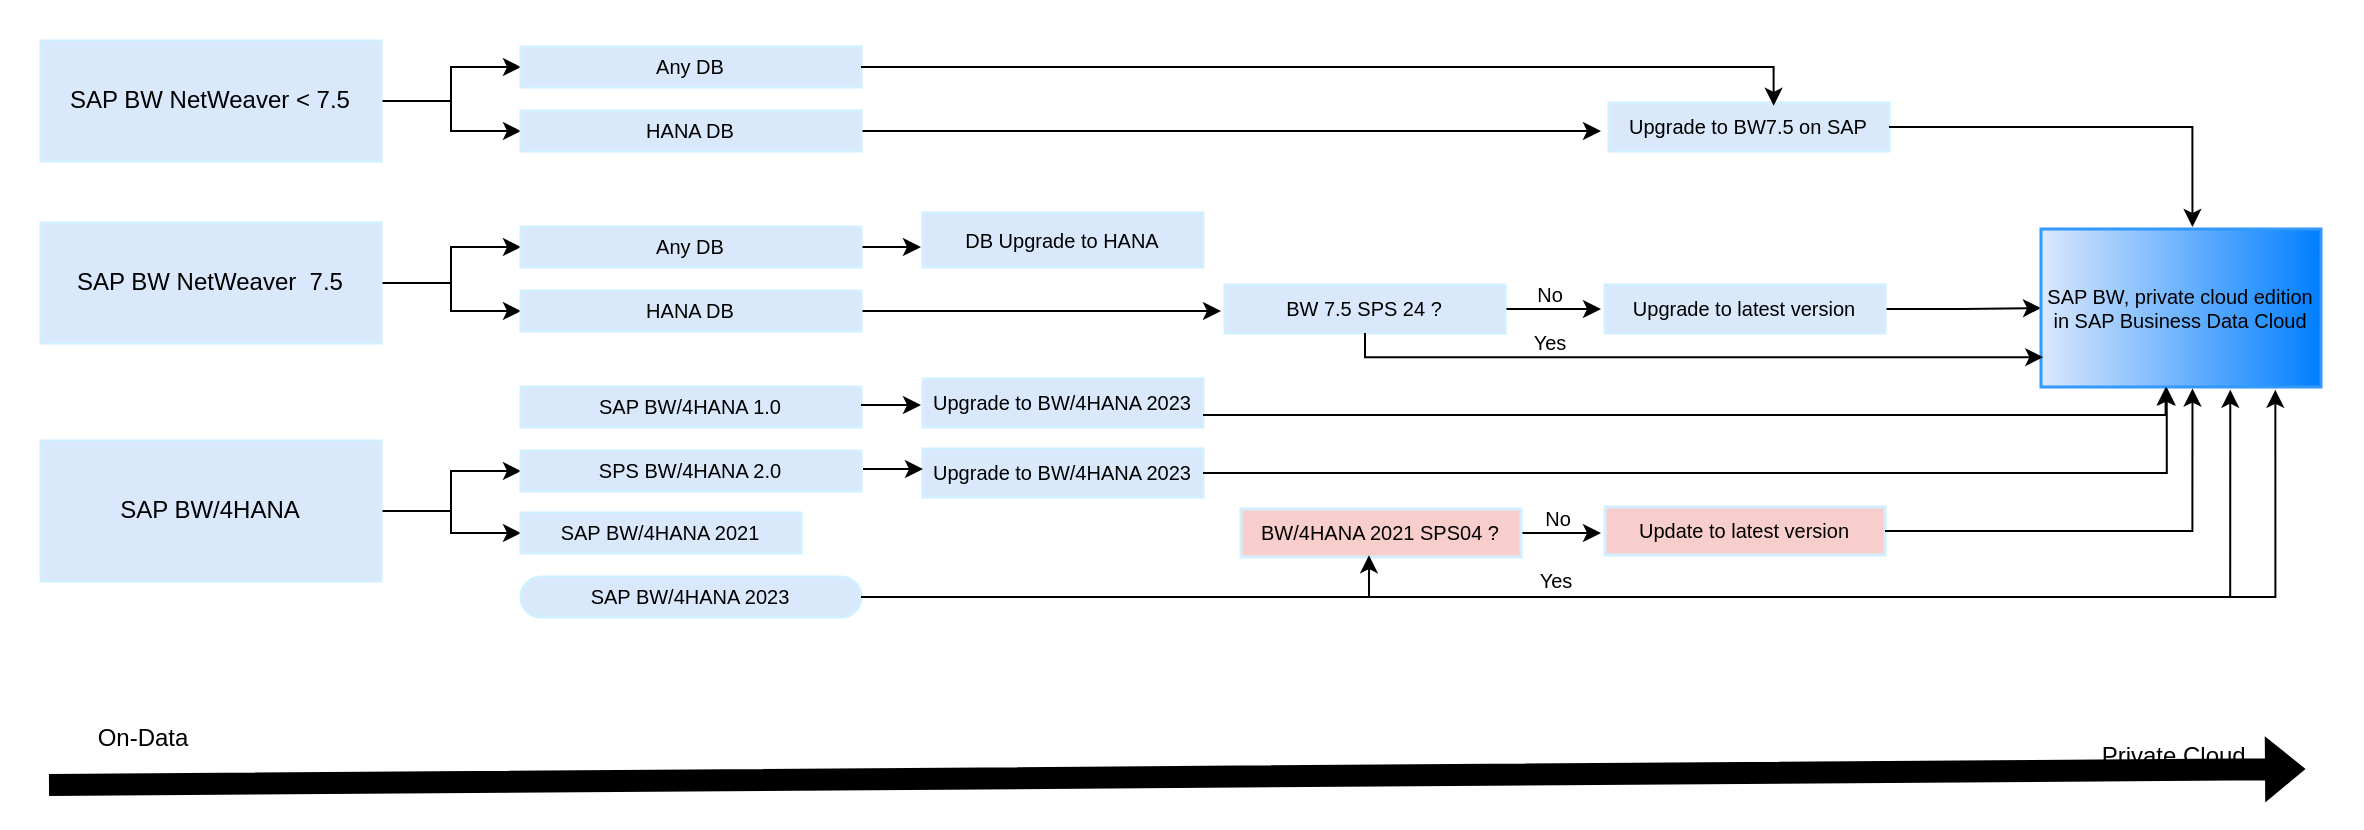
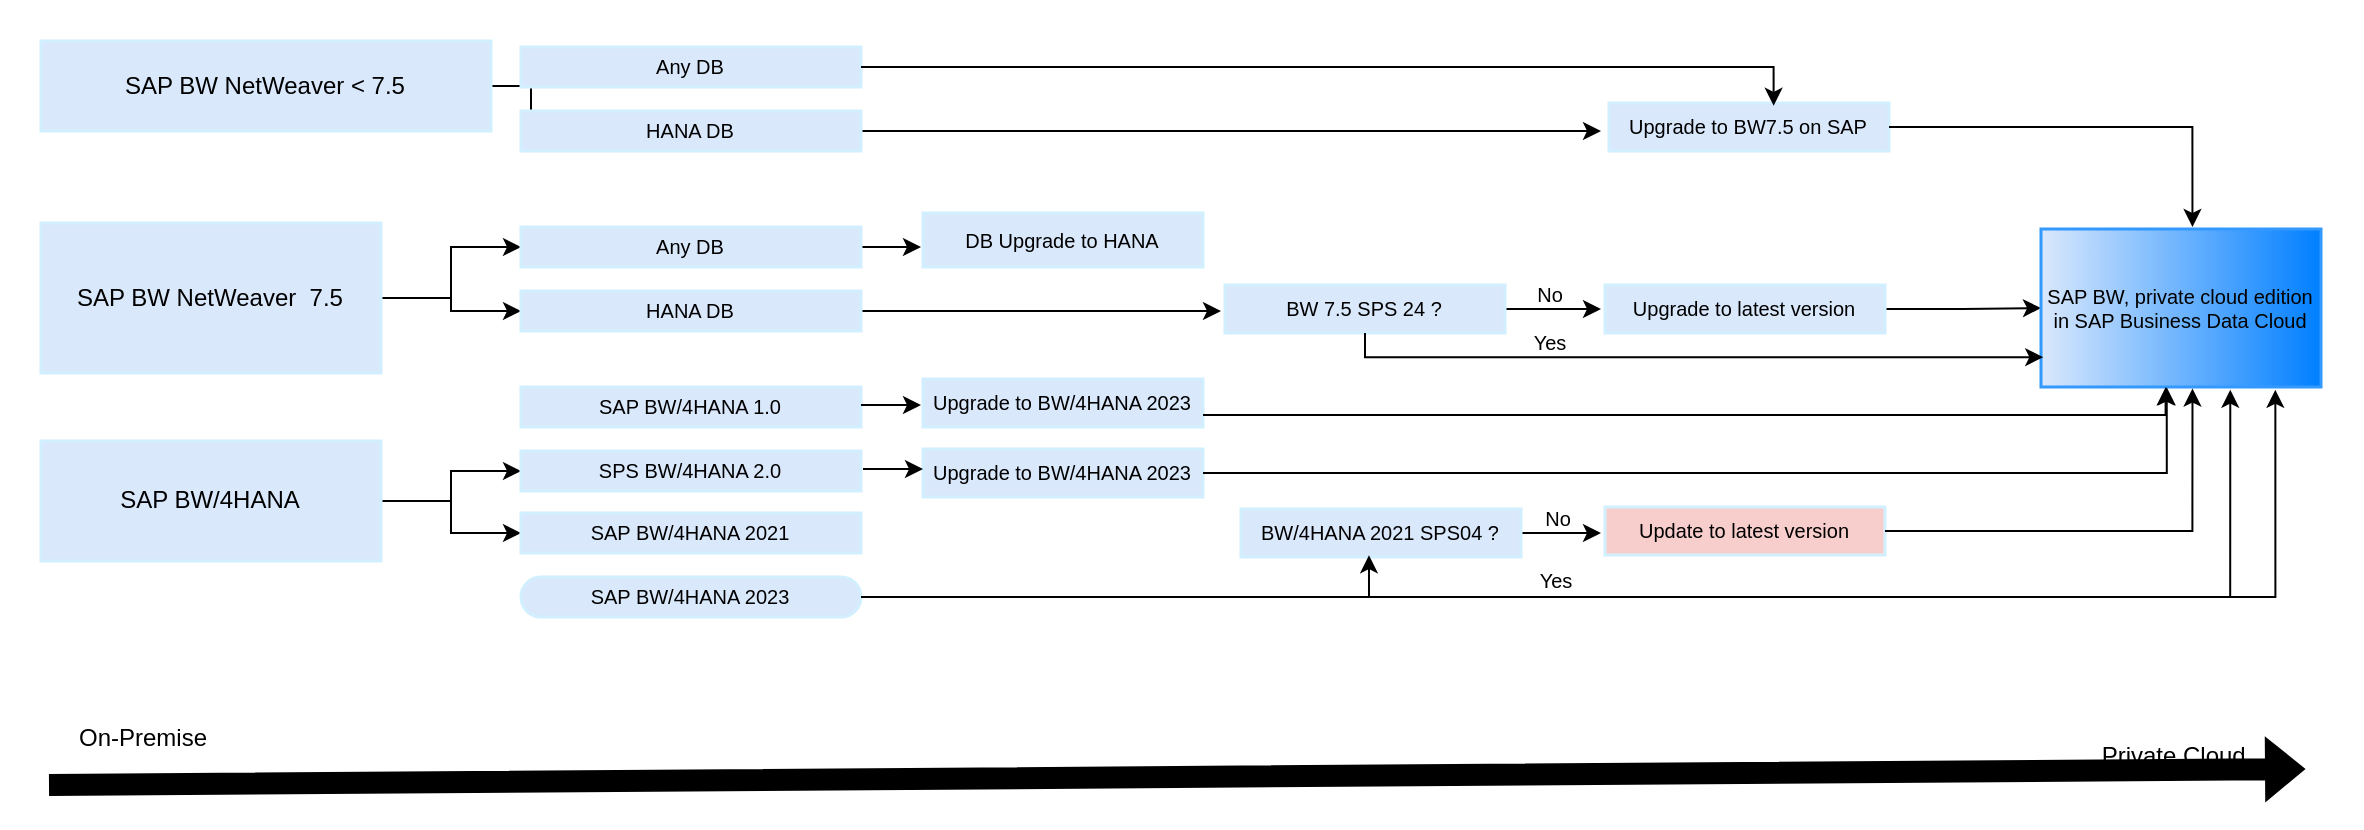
(211, 101) -> (266, 86)
(211, 283) -> (211, 298)
(211, 511) -> (211, 501)
(661, 533) -> (691, 533)
(1381, 533) -> (1381, 533)
(144, 739) -> (144, 739)
